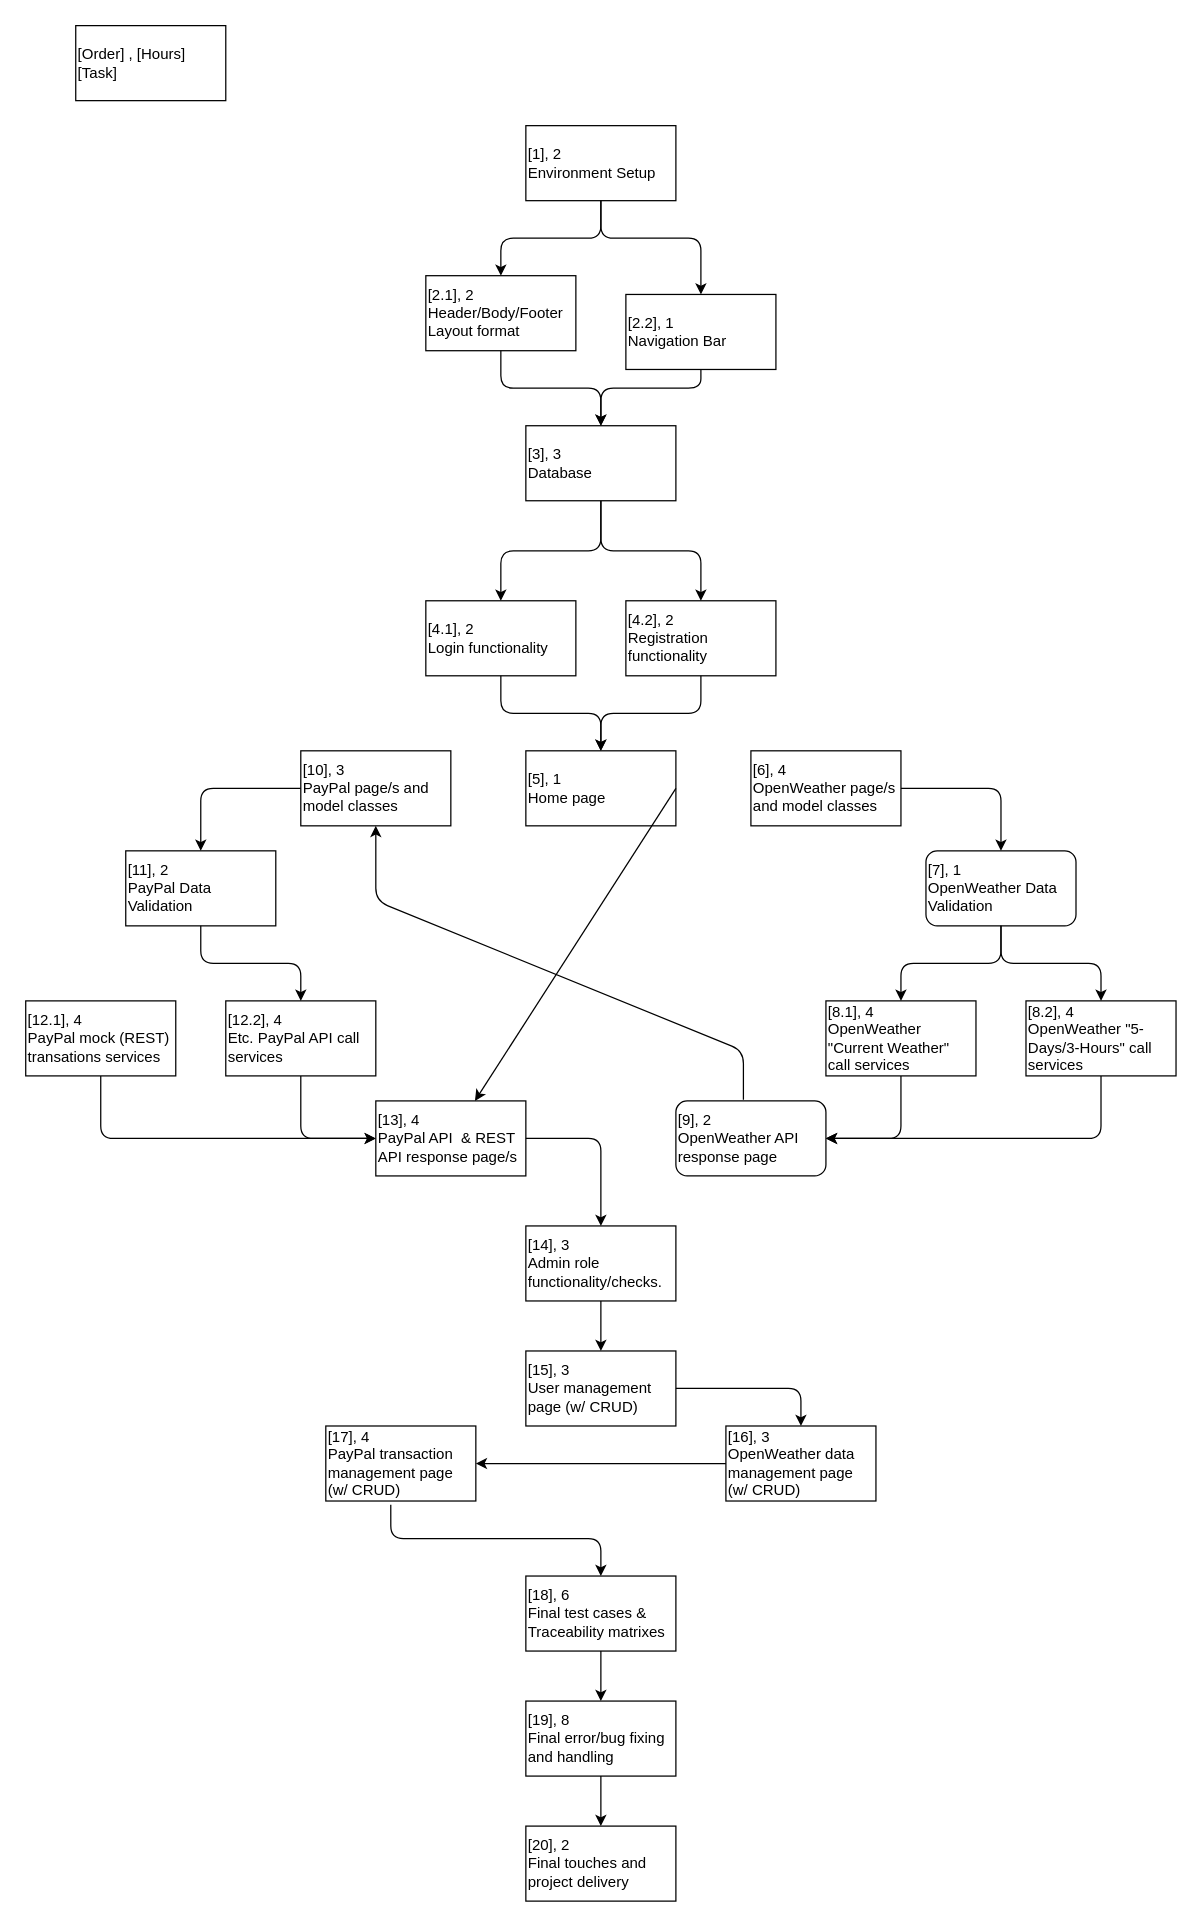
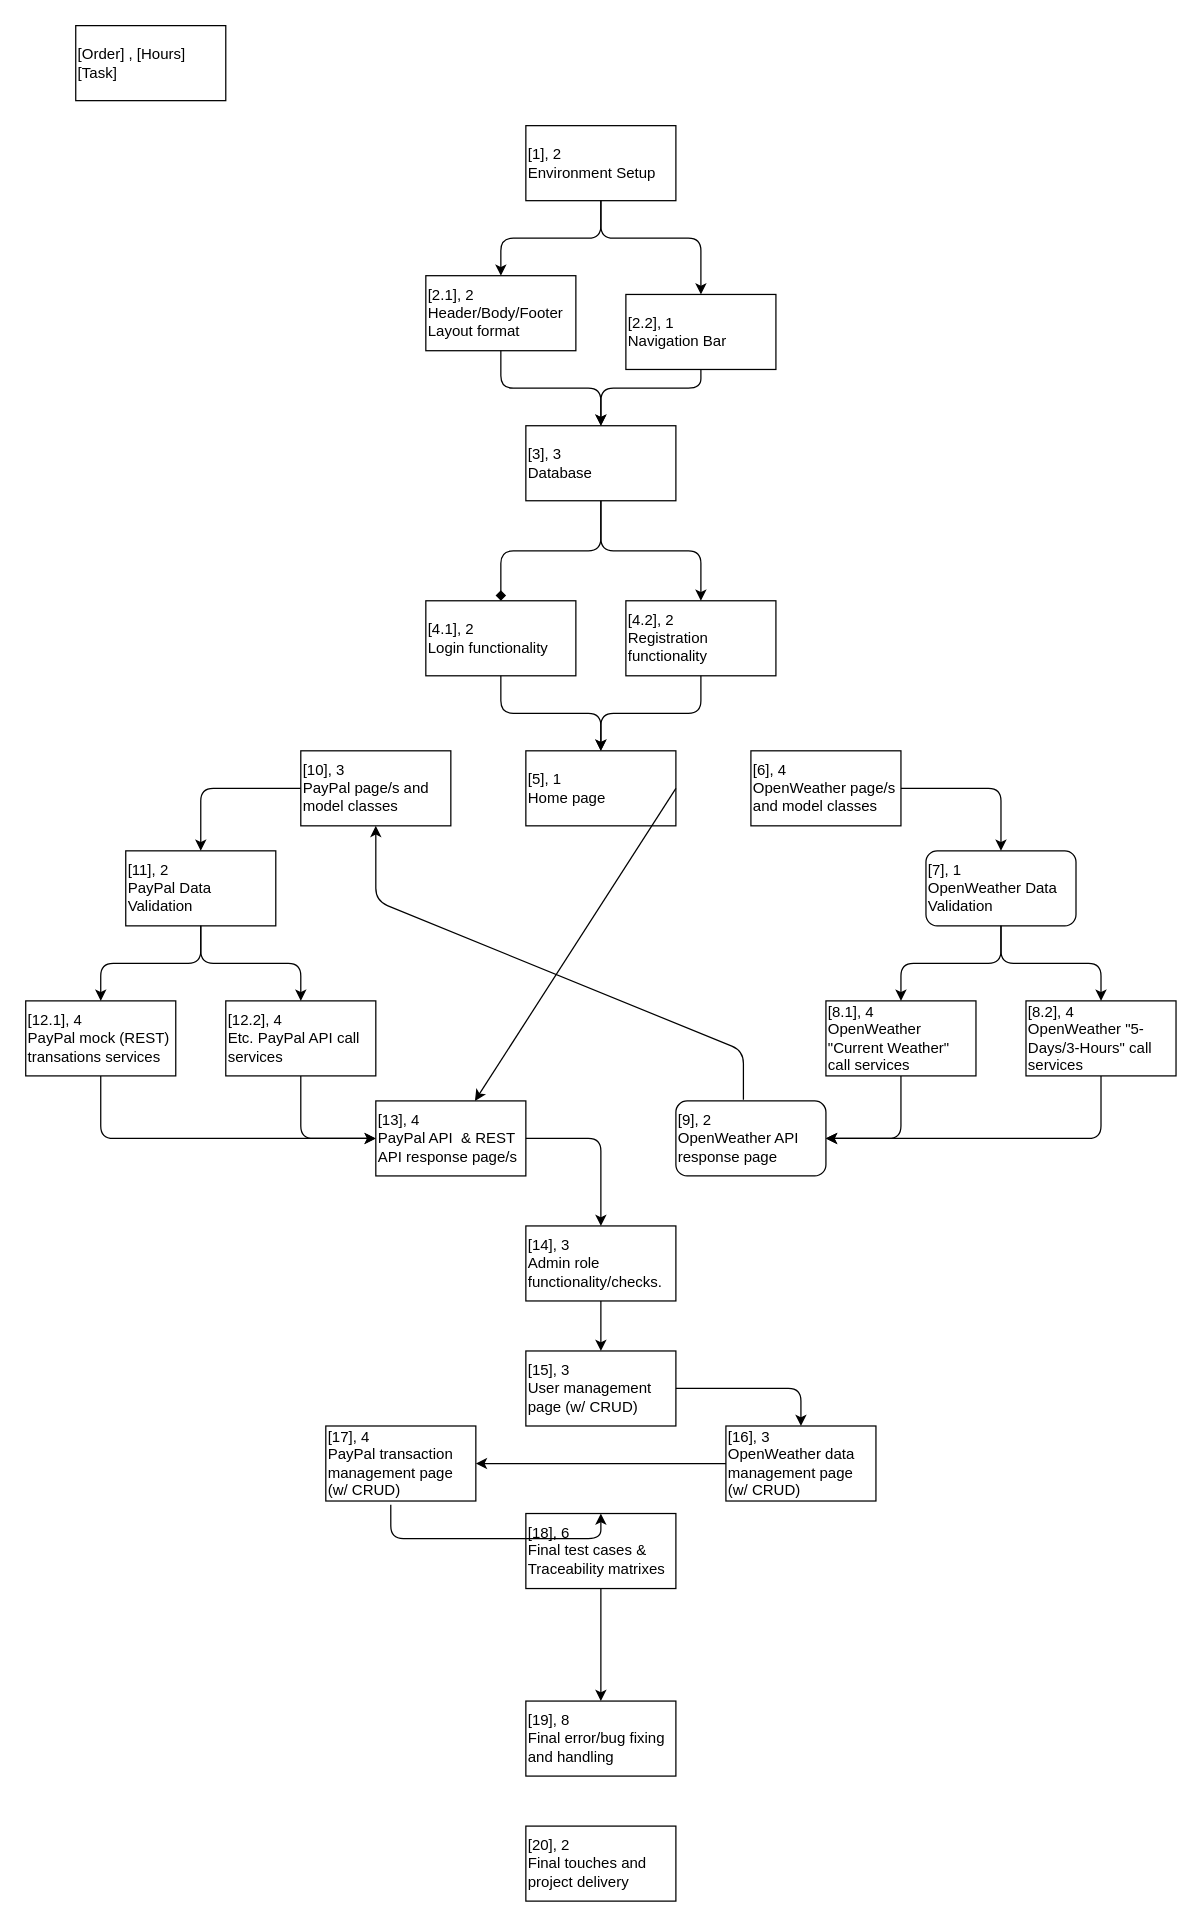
(501, 591) -> (501, 590)
none -> (139, 963)
(601, 1613) -> (601, 1551)
(601, 1797) -> none
